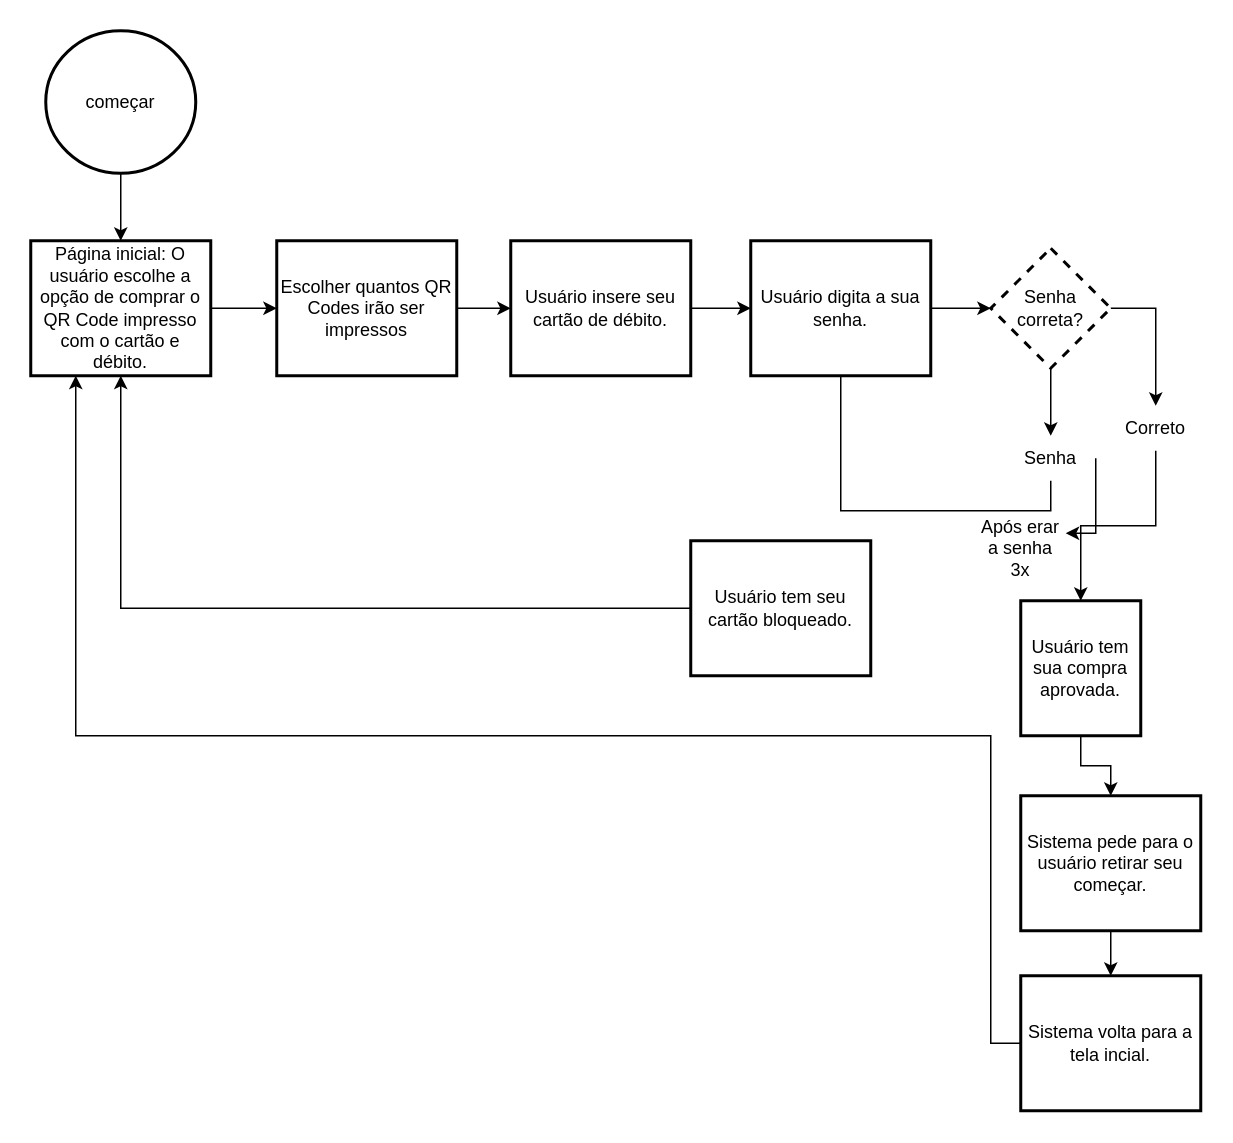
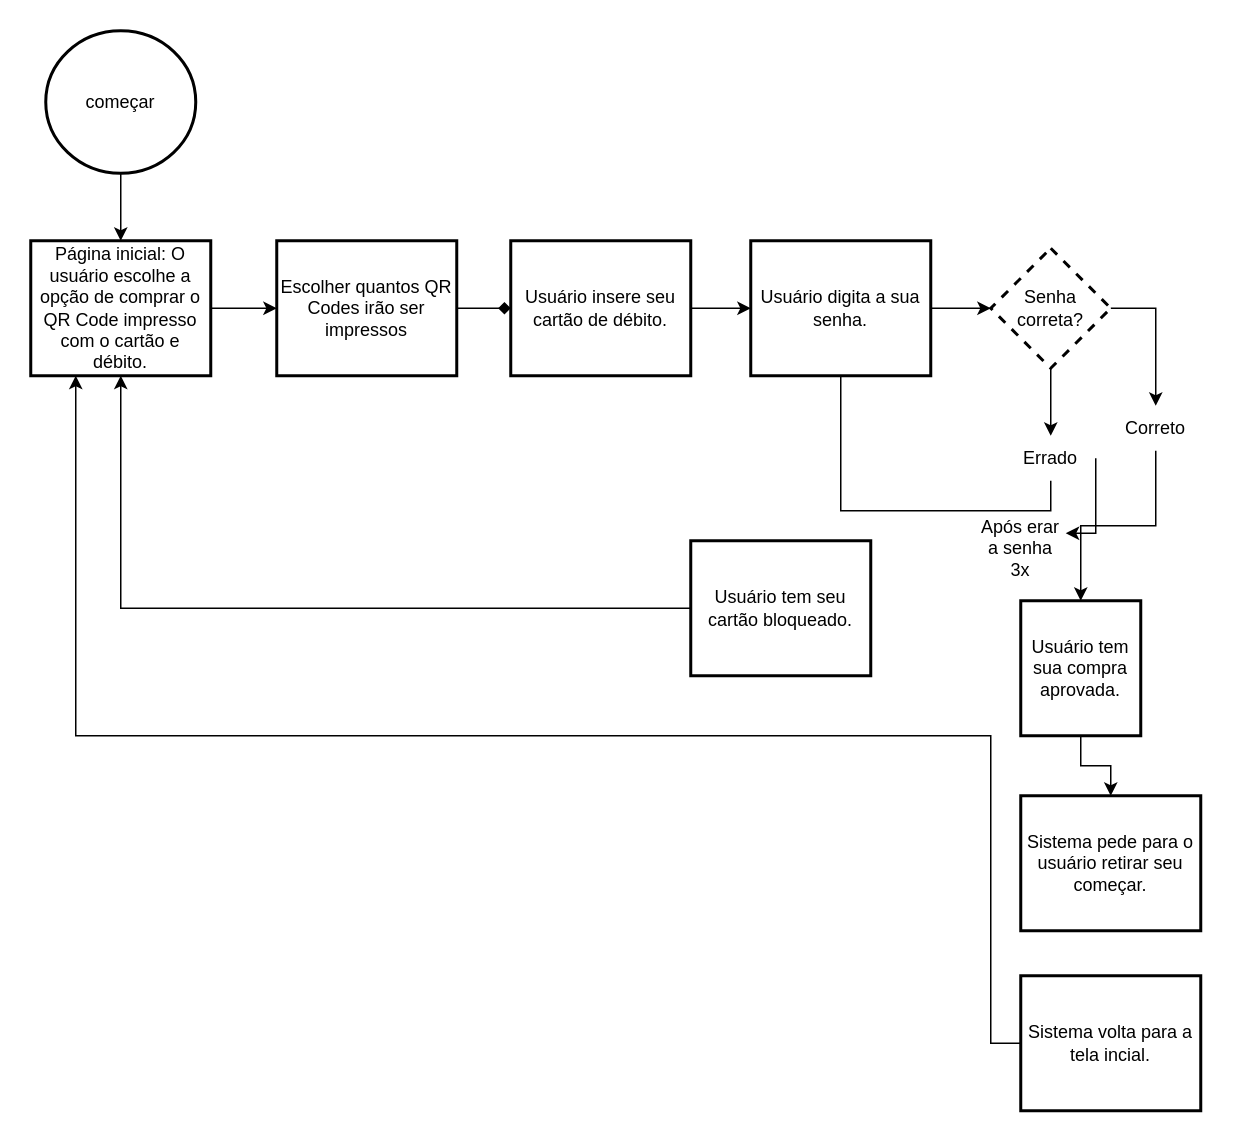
(499, 308) -> (498, 308)
(1051, 458) -> (1051, 458)
(1111, 948) -> none
